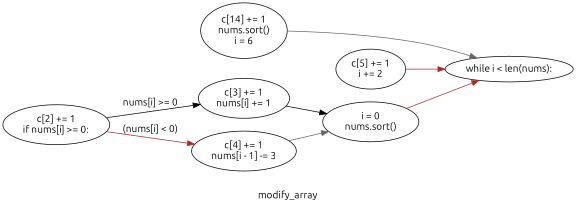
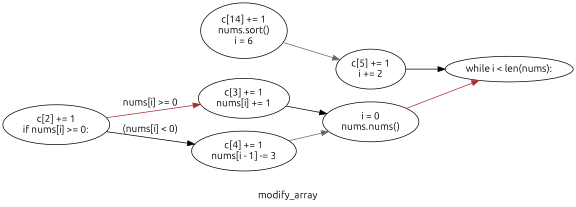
(380, 37) -> (308, 50)
(422, 69) -> (422, 69)
(150, 112) -> (150, 112)
(371, 122) -> (371, 122)
(147, 137) -> (147, 137)
